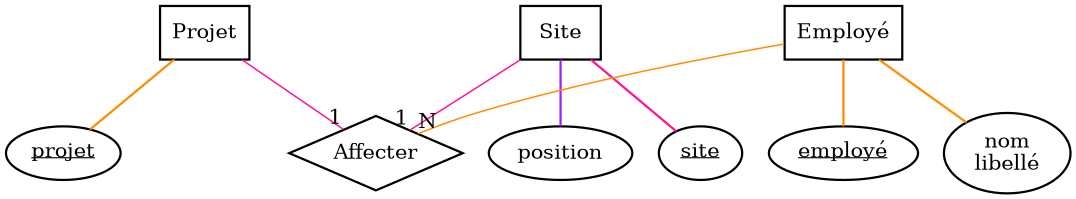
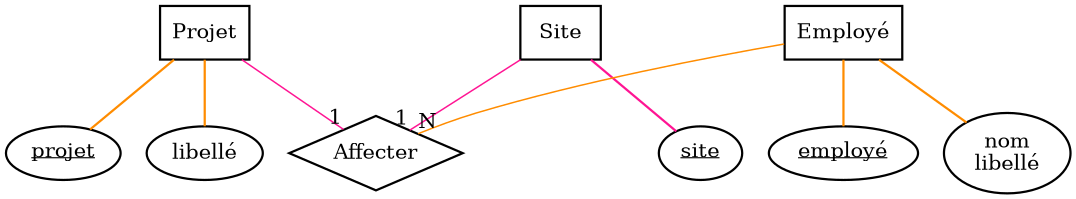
none -> (205, 153)
(561, 153) -> none
